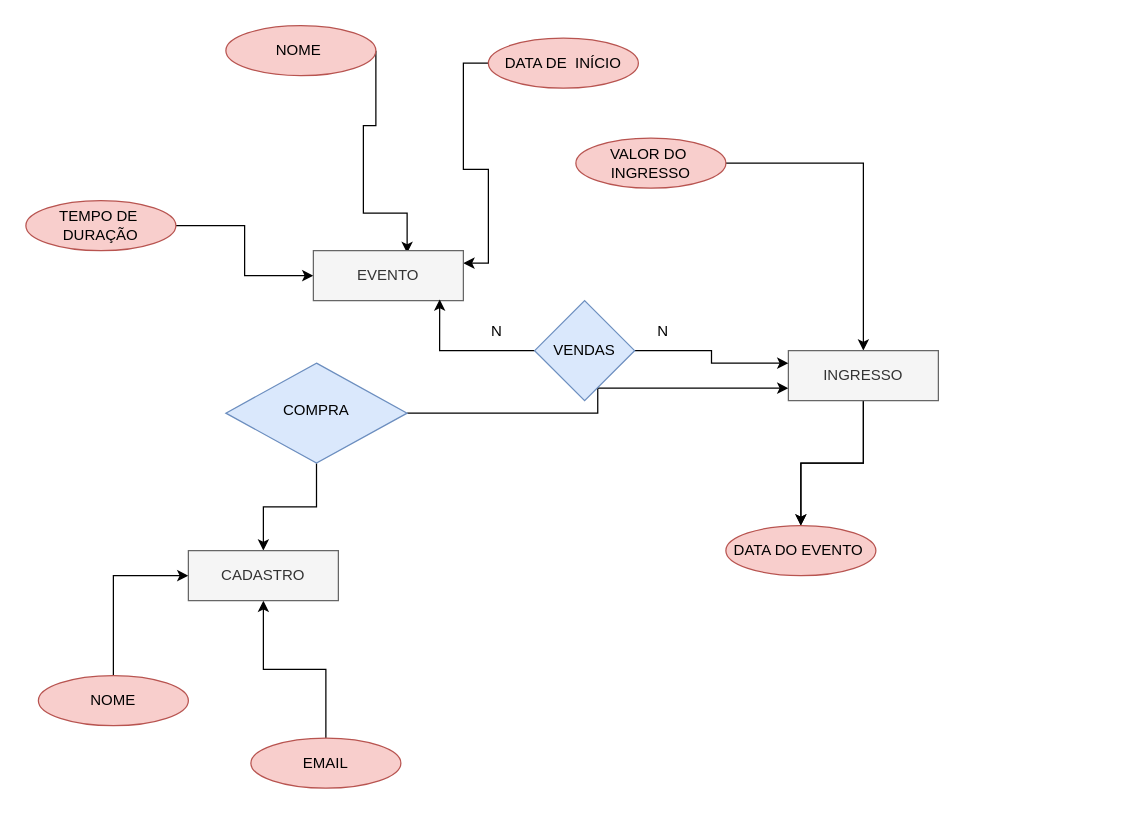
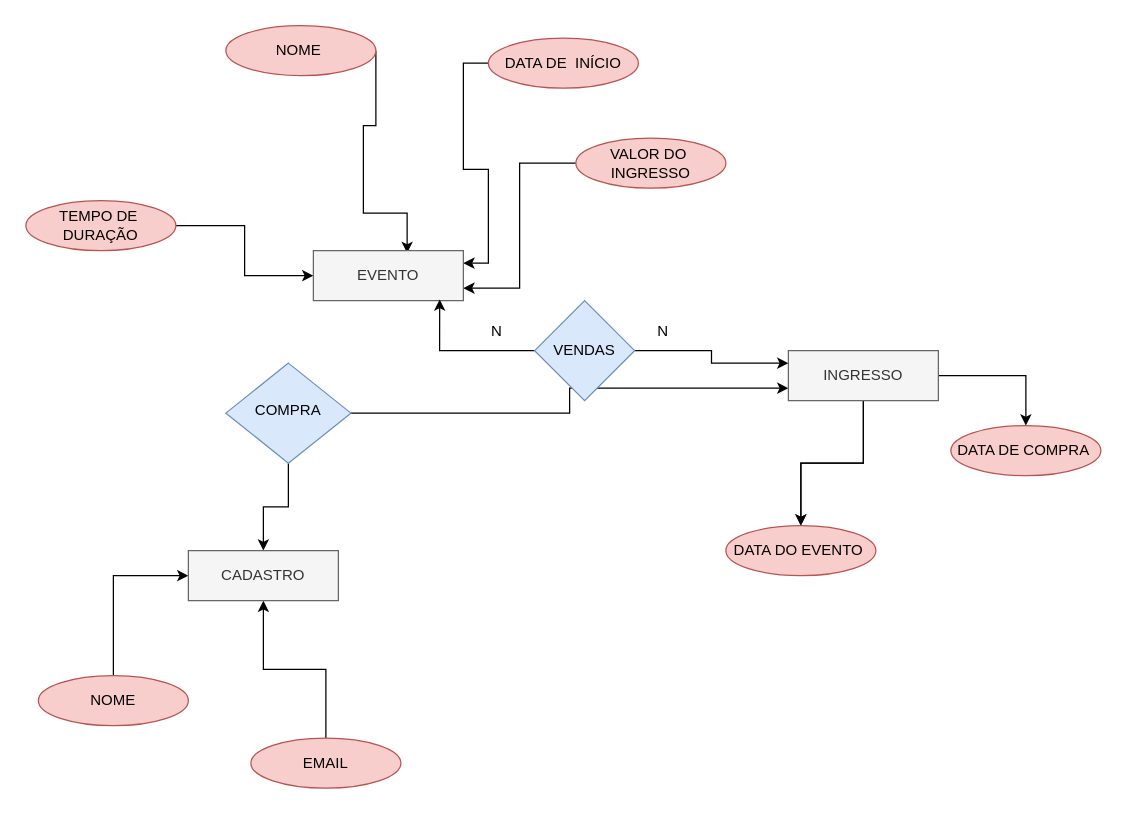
(863, 184) -> (519, 221)
none -> (1002, 376)
(316, 413) -> (288, 413)
none -> (1026, 451)
